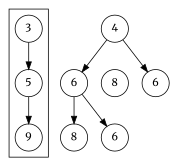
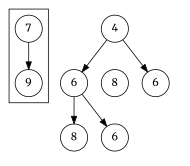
(29, 29) -> none
(29, 83) -> (29, 29)
